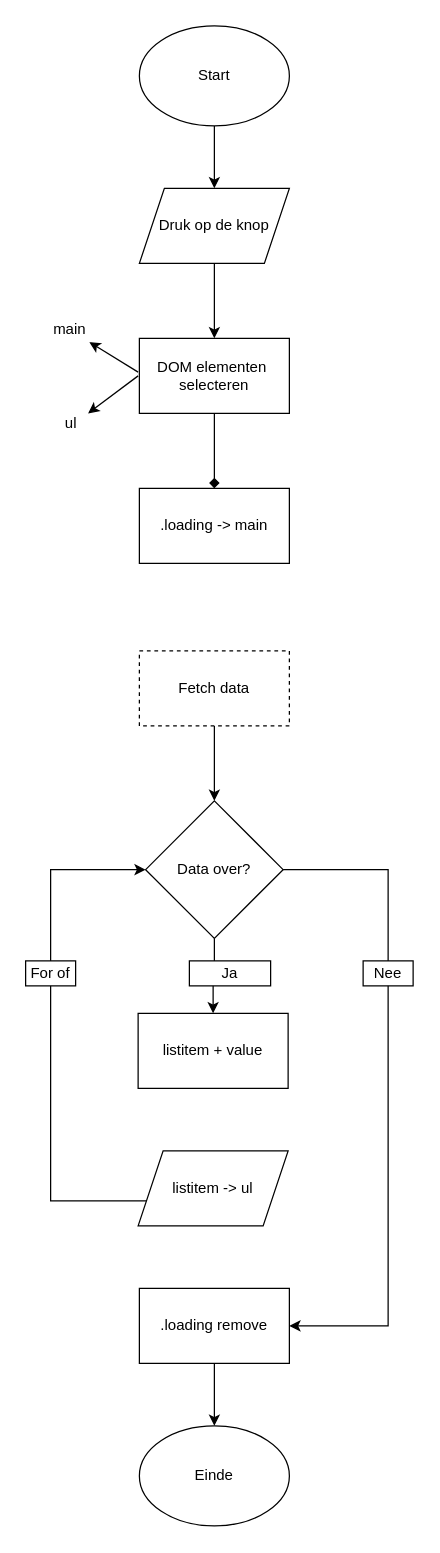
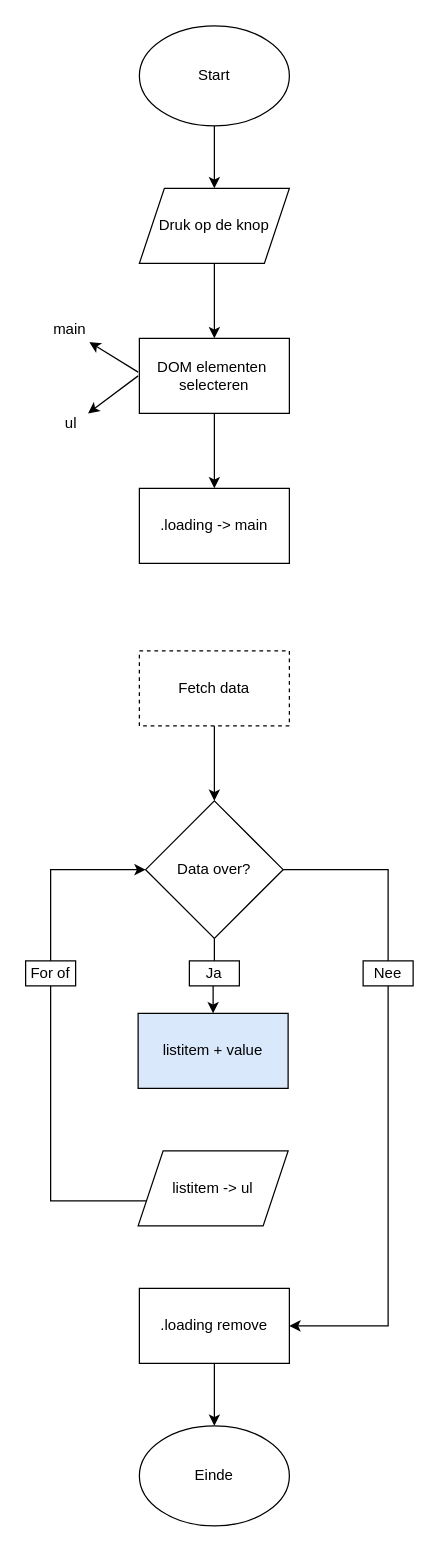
(214, 477) -> (214, 478)
(230, 973) -> (214, 973)
(213, 1051) -> (213, 1051)
